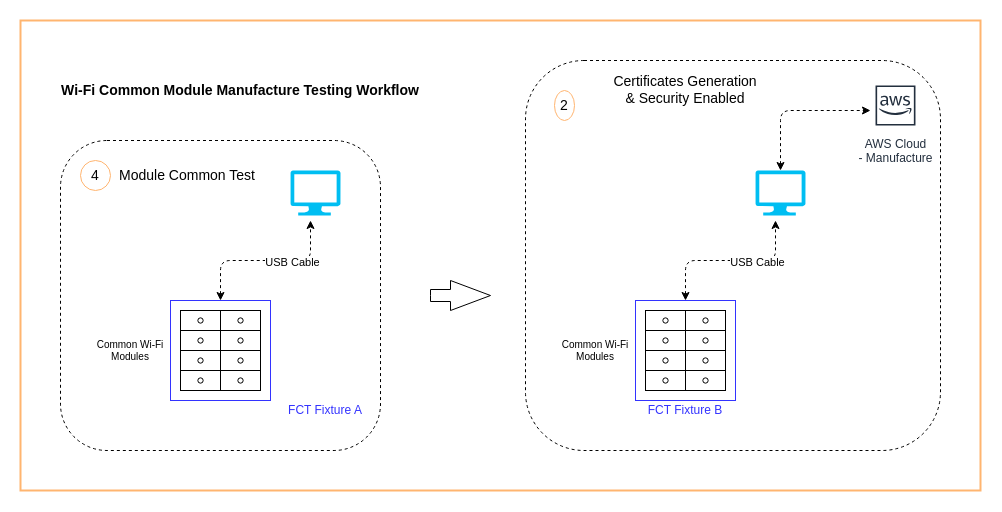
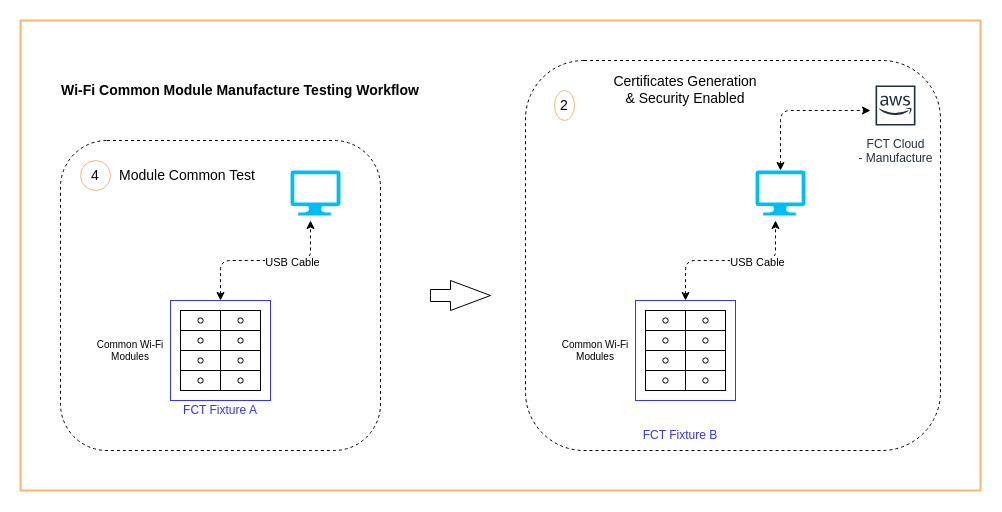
(896, 152) -> (896, 152)
(326, 411) -> (221, 411)
(686, 411) -> (681, 436)
